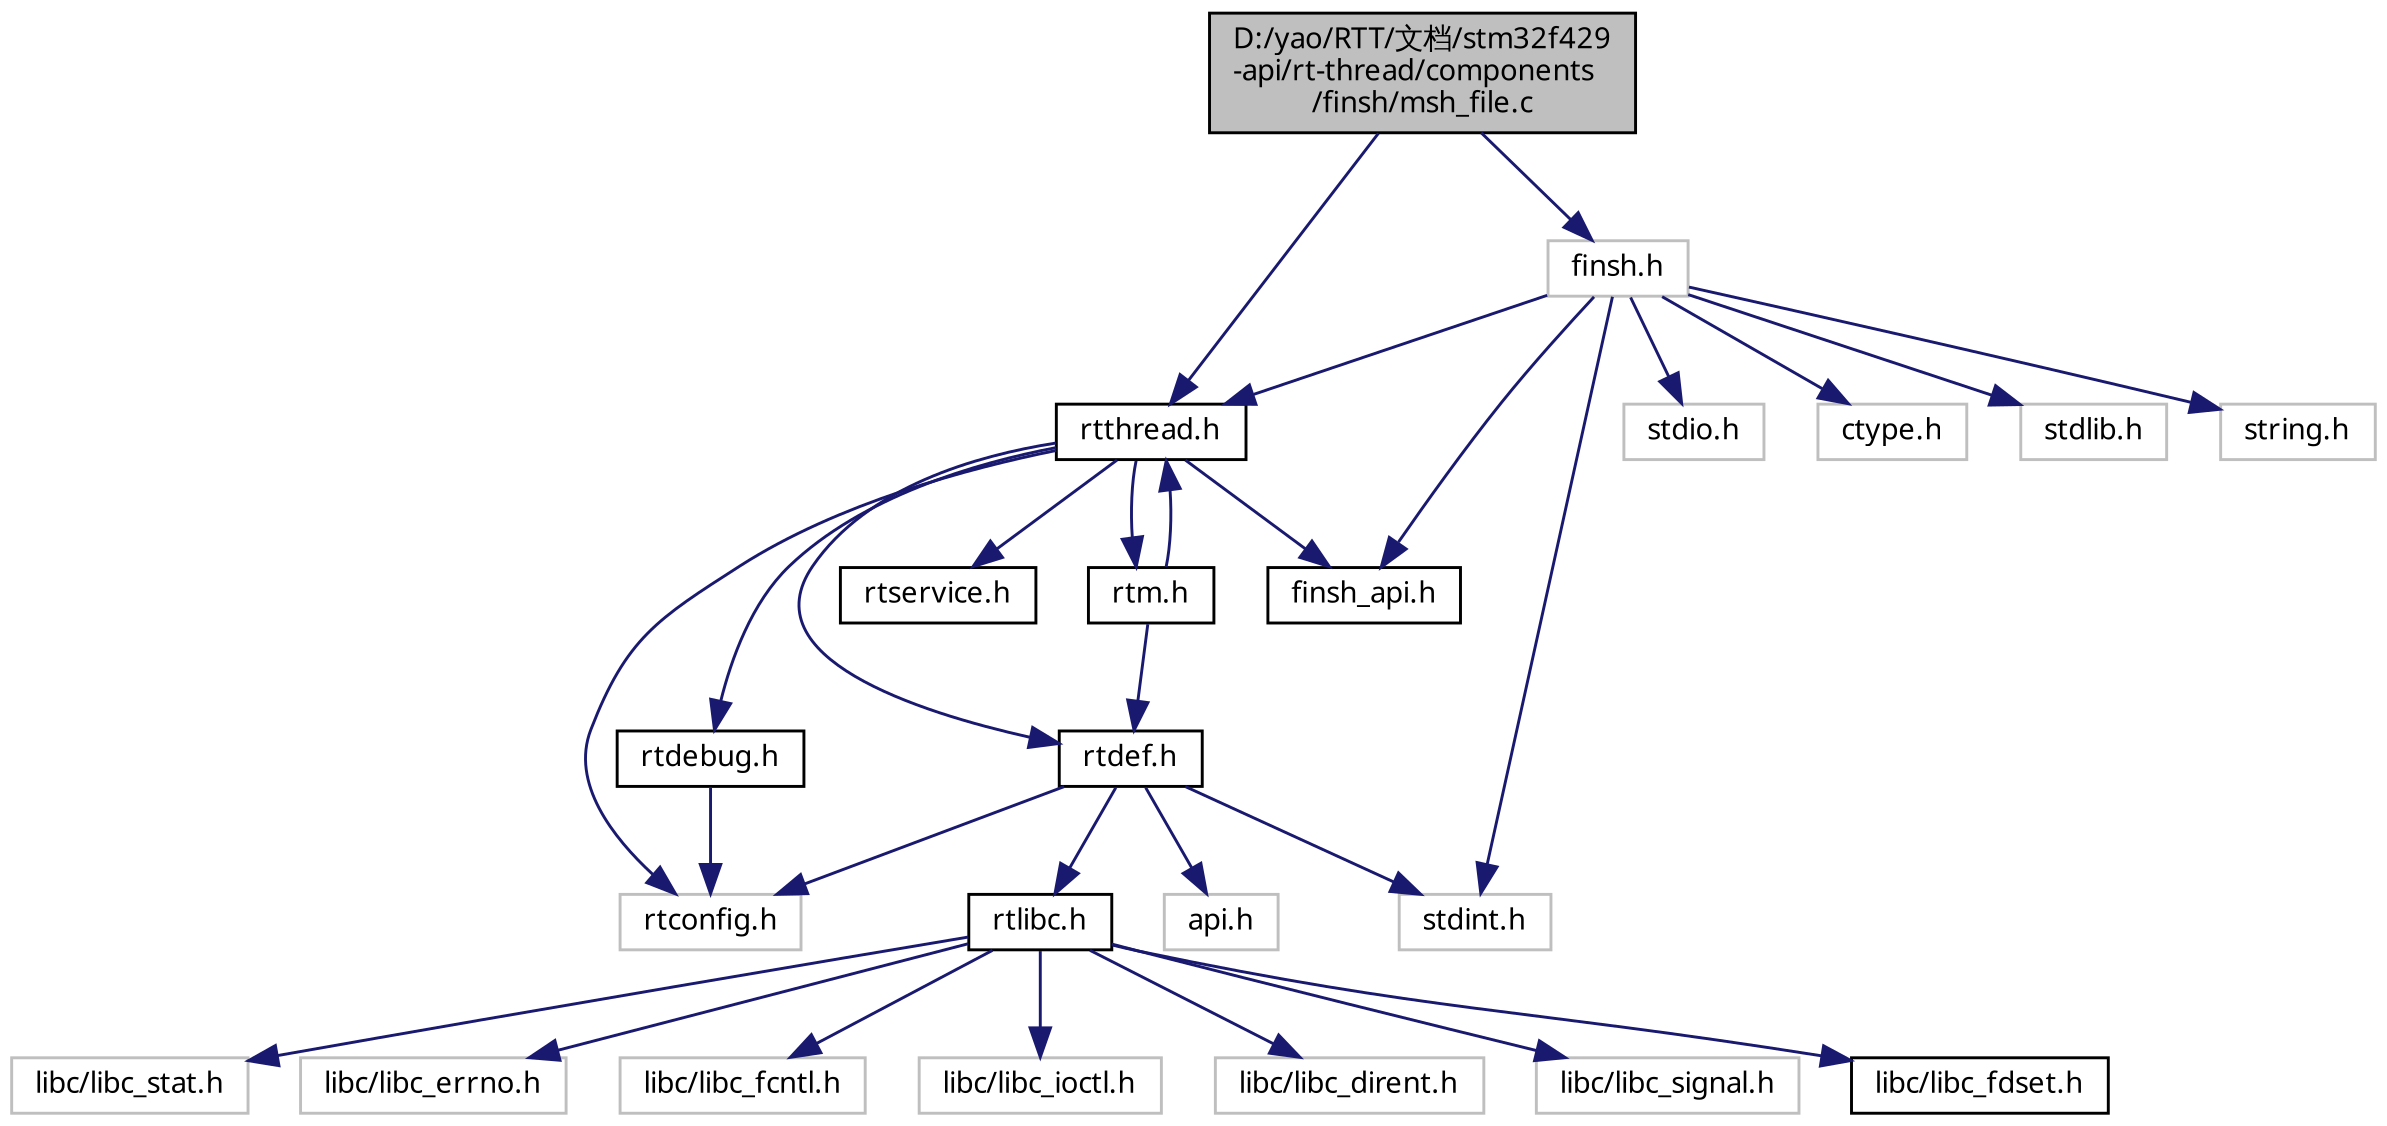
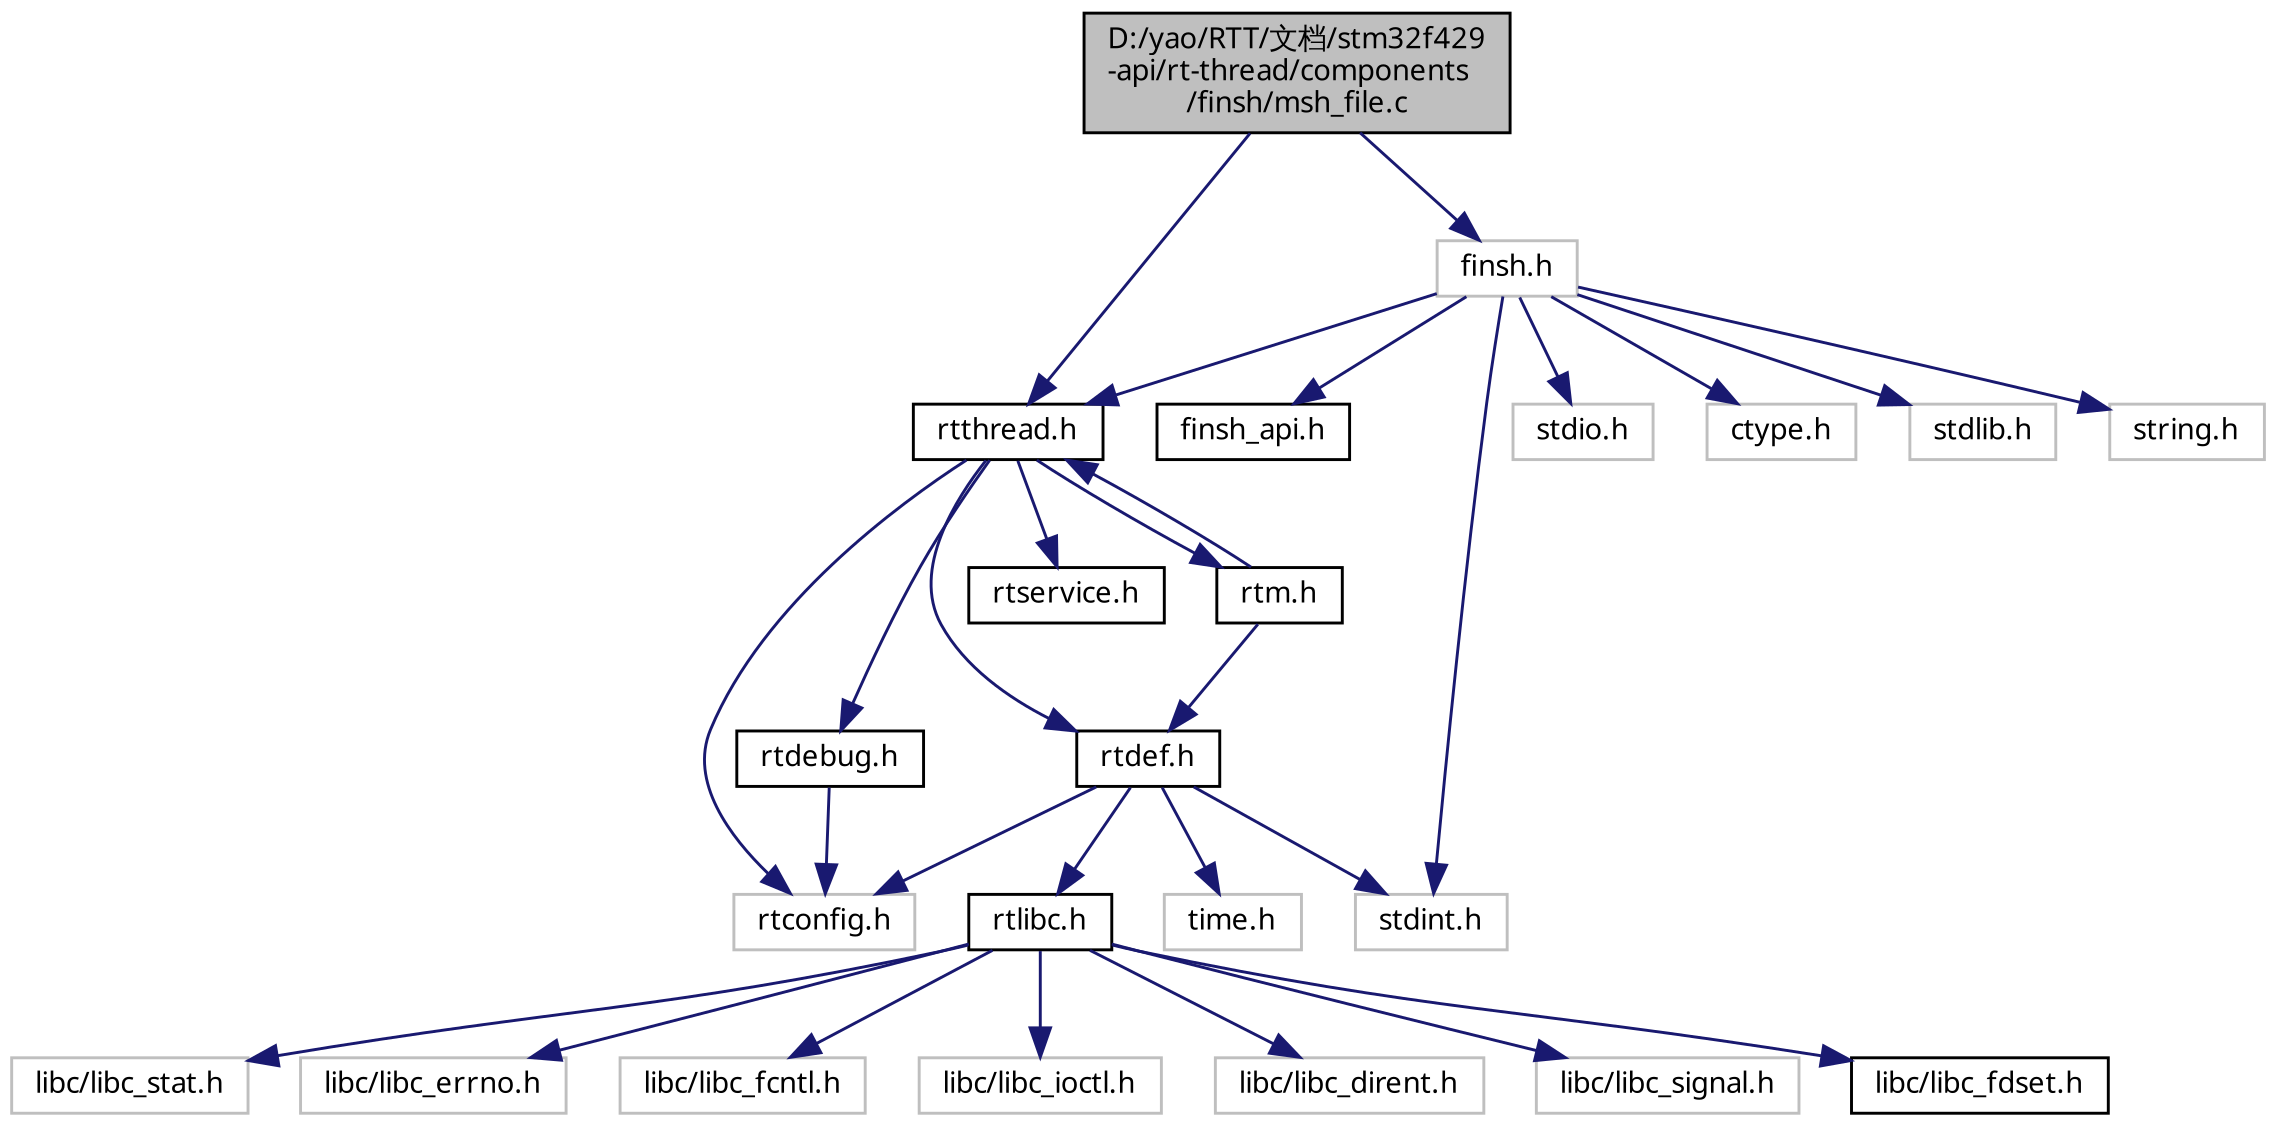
(1246, 505) -> none
(1221, 922) -> (1233, 922)
